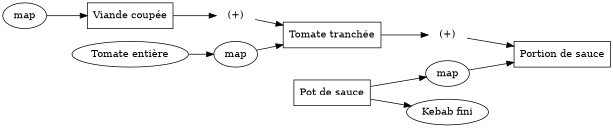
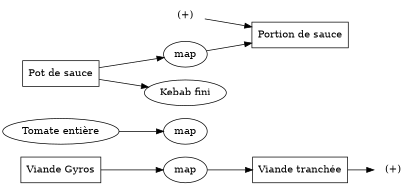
(130, 16) -> (300, 170)
(332, 35) -> none
none -> (61, 170)
